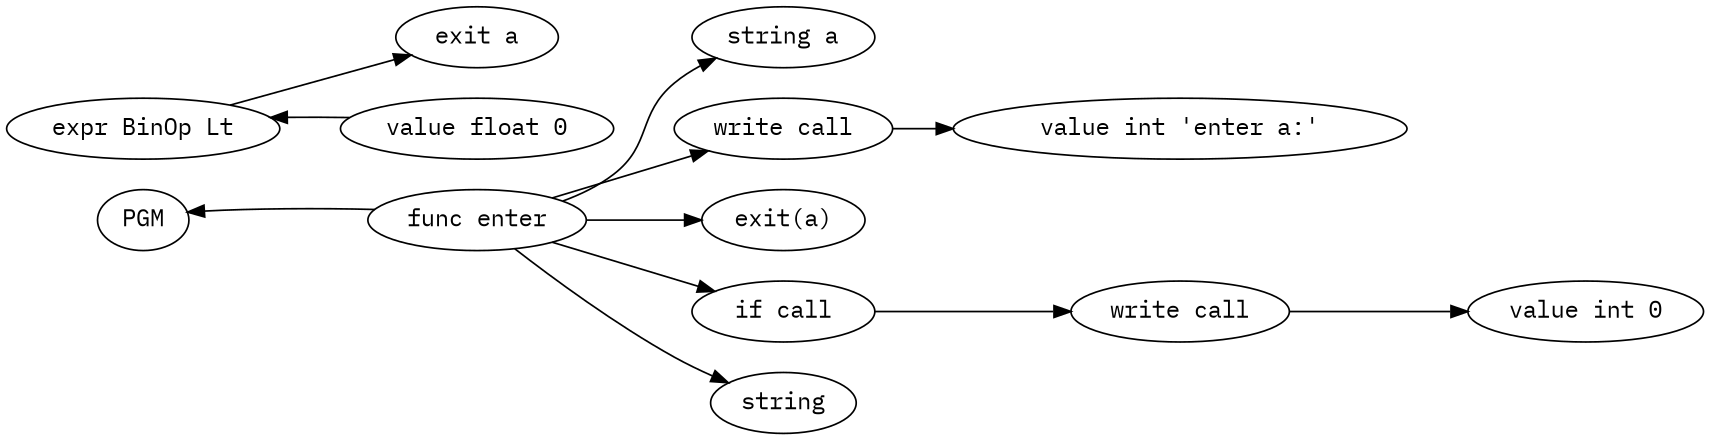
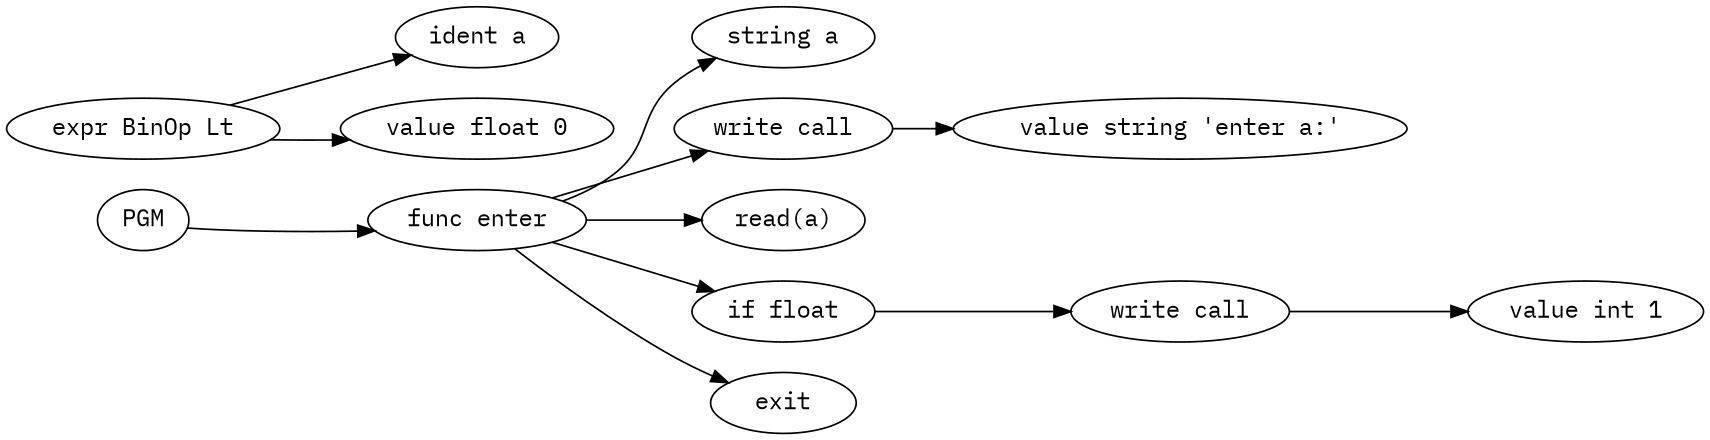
(477, 37) -> (477, 37)
(319, 117) -> (301, 140)
(1180, 129) -> (1180, 129)
(290, 209) -> (272, 231)
(783, 220) -> (783, 220)
(783, 312) -> (783, 312)
(1586, 312) -> (1586, 312)
(783, 403) -> (783, 403)
